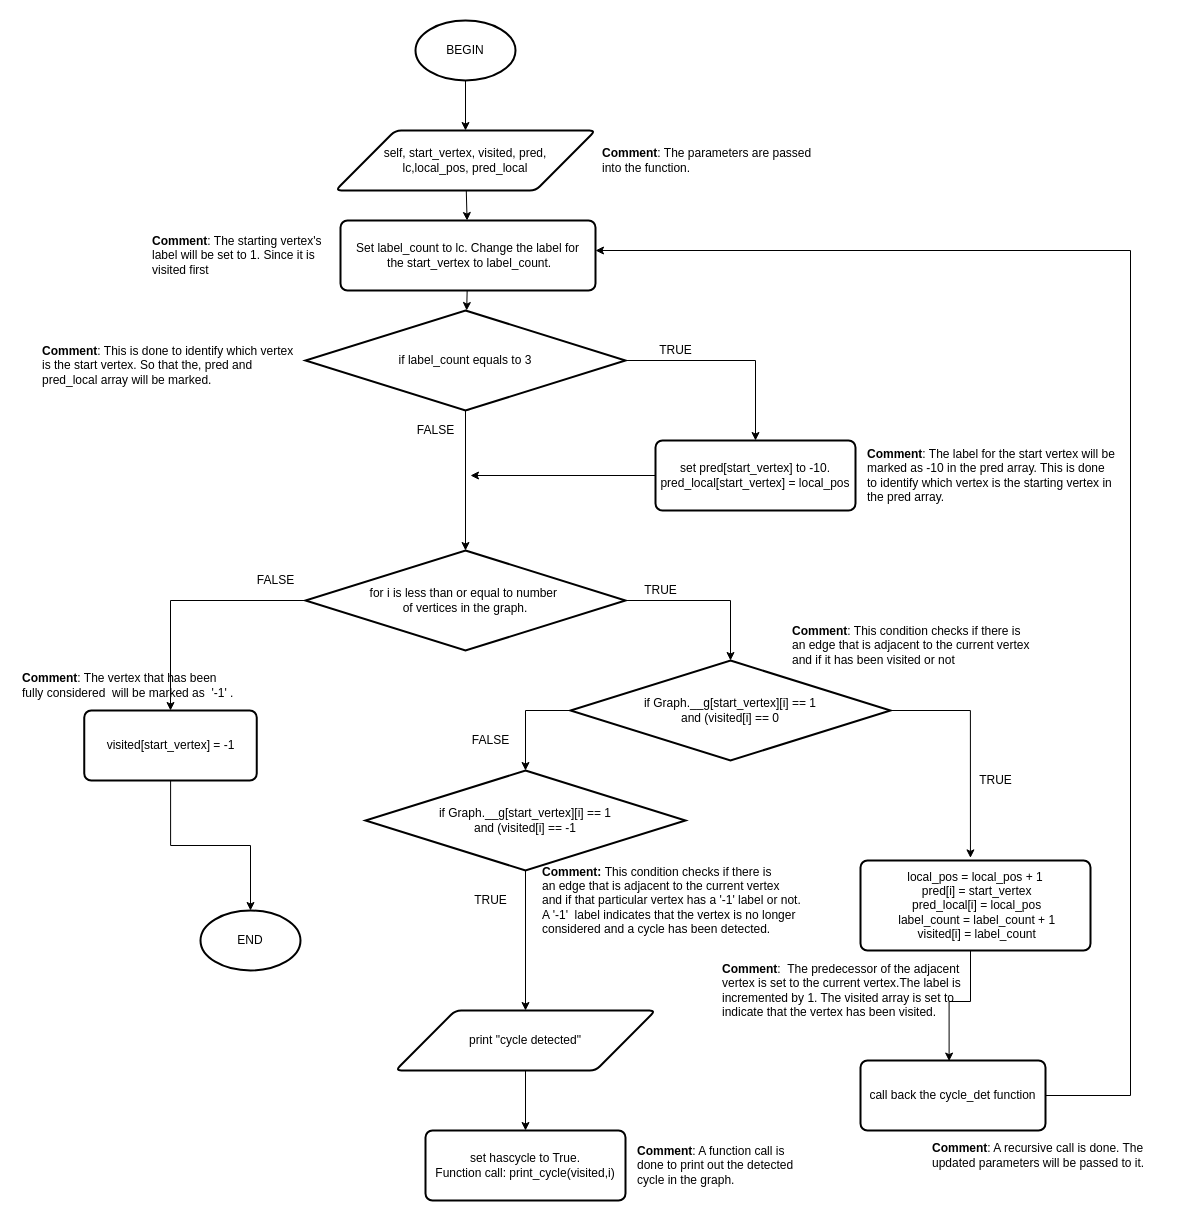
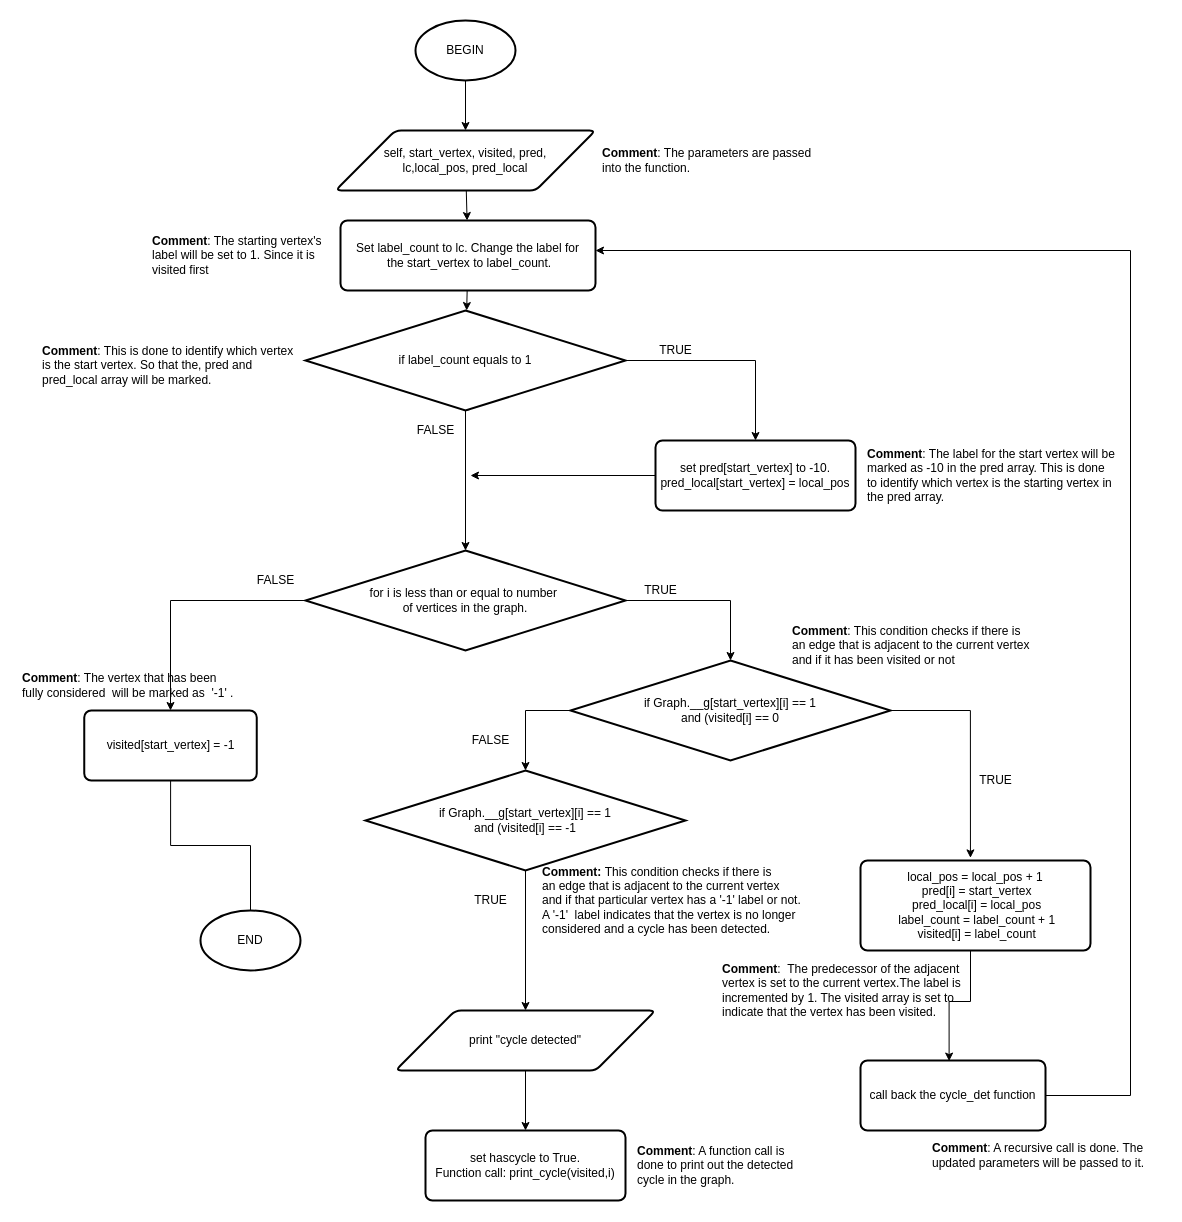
(466, 361) -> (466, 361)
(251, 902) -> (251, 905)
